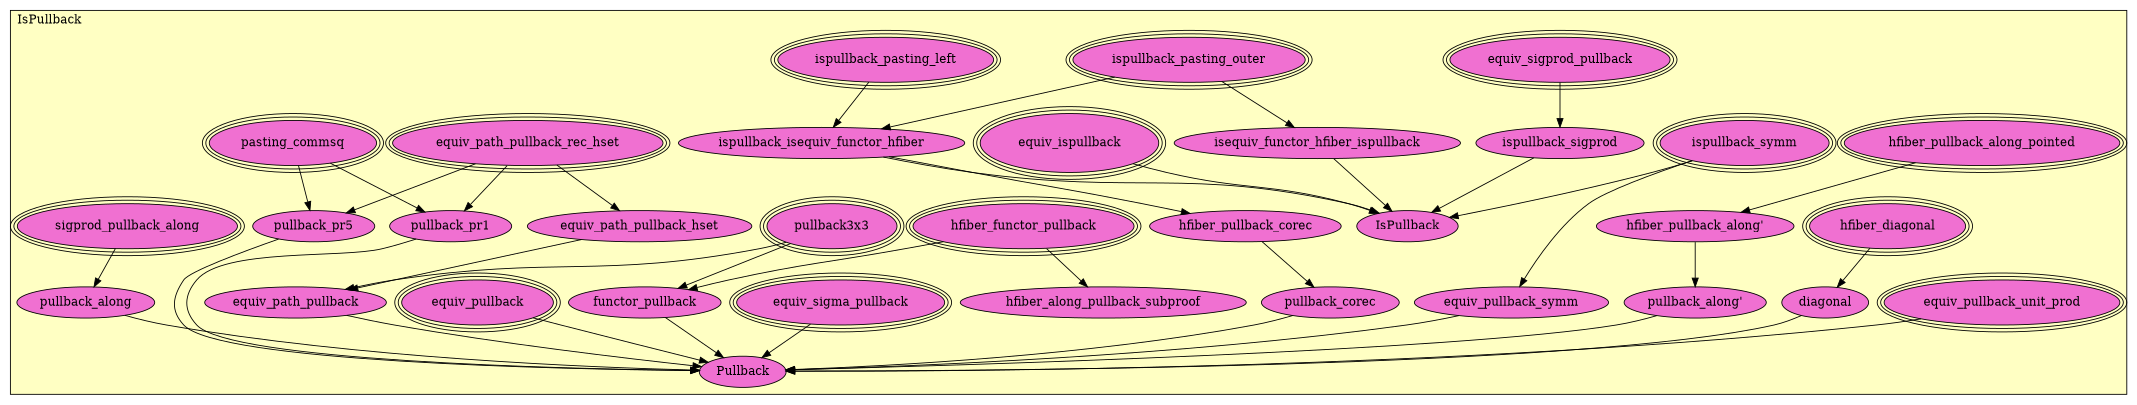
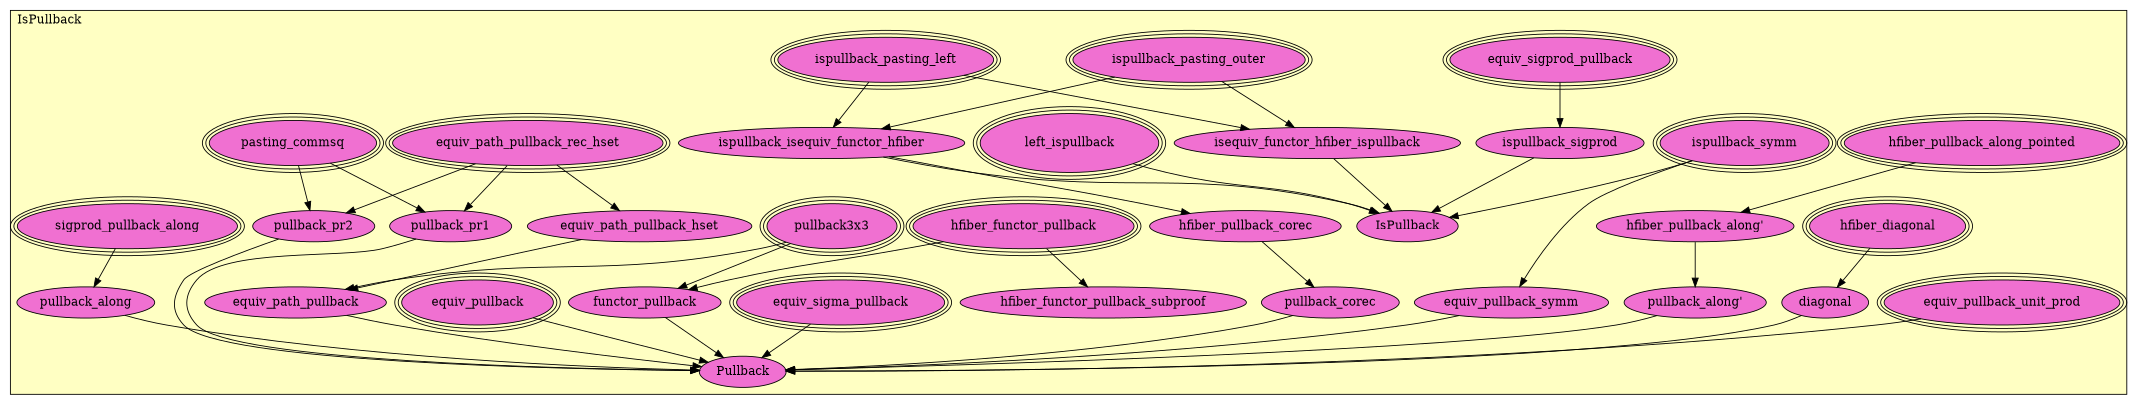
none -> (1102, 101)
(1069, 143) -> (1069, 143)
(314, 226) -> (314, 226)
(1103, 302) -> (1103, 302)
